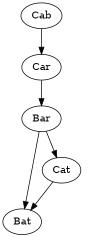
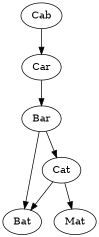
none -> (75, 222)
